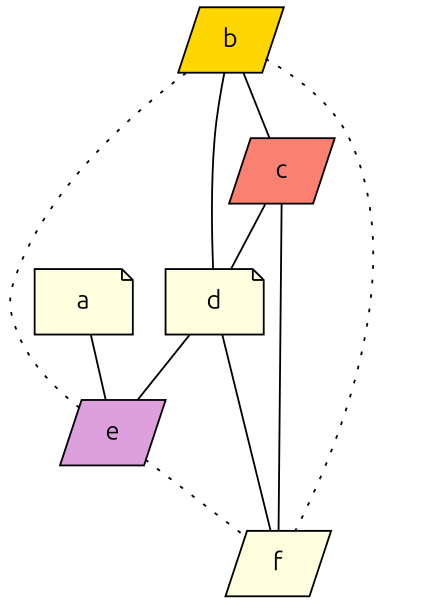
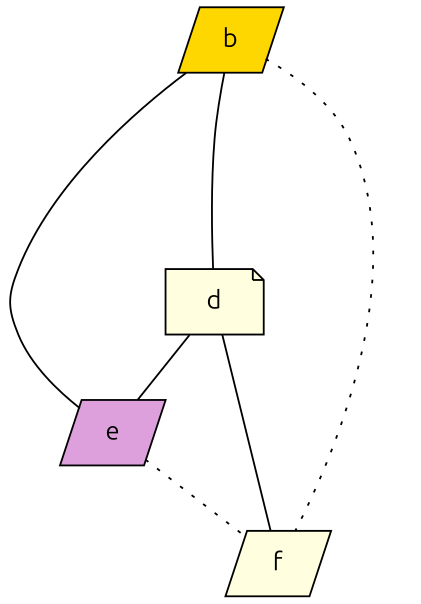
(282, 171) -> none
(40, 226) -> (40, 226)
(84, 302) -> none
